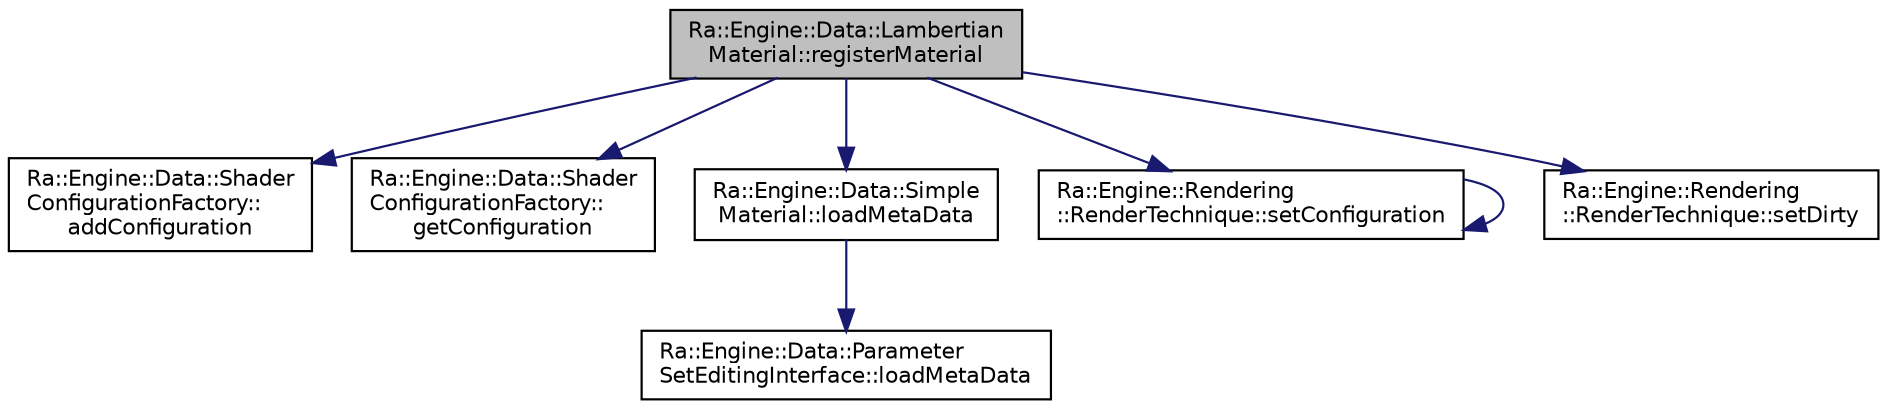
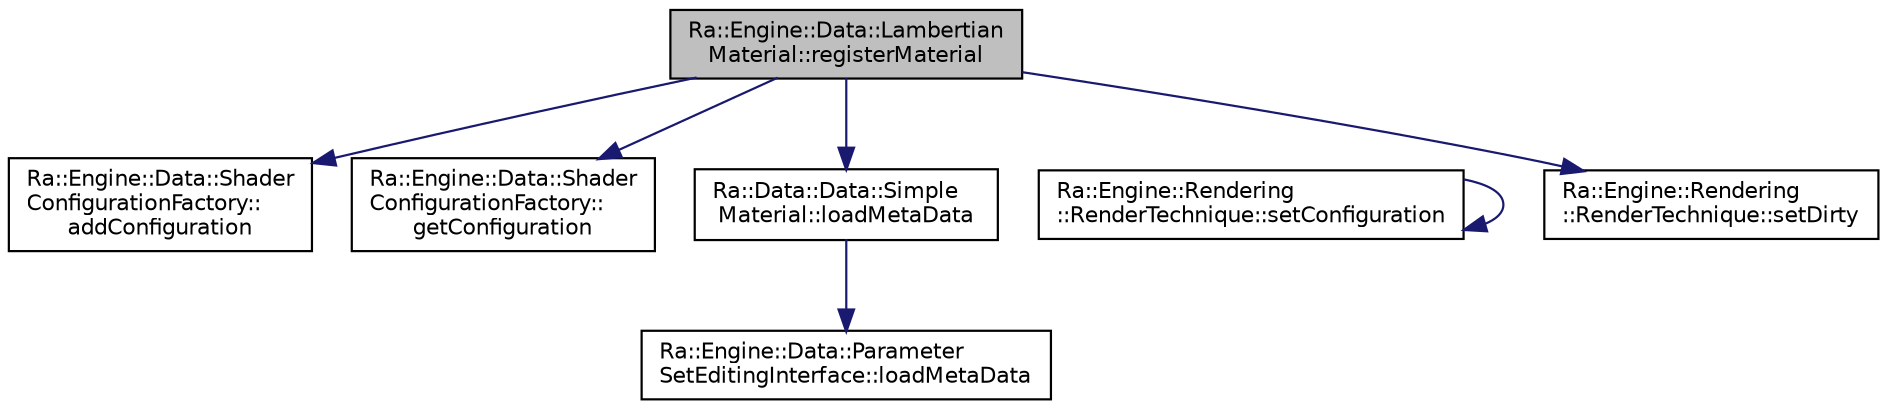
(1038, 120) -> none
(846, 205) -> (846, 205)
